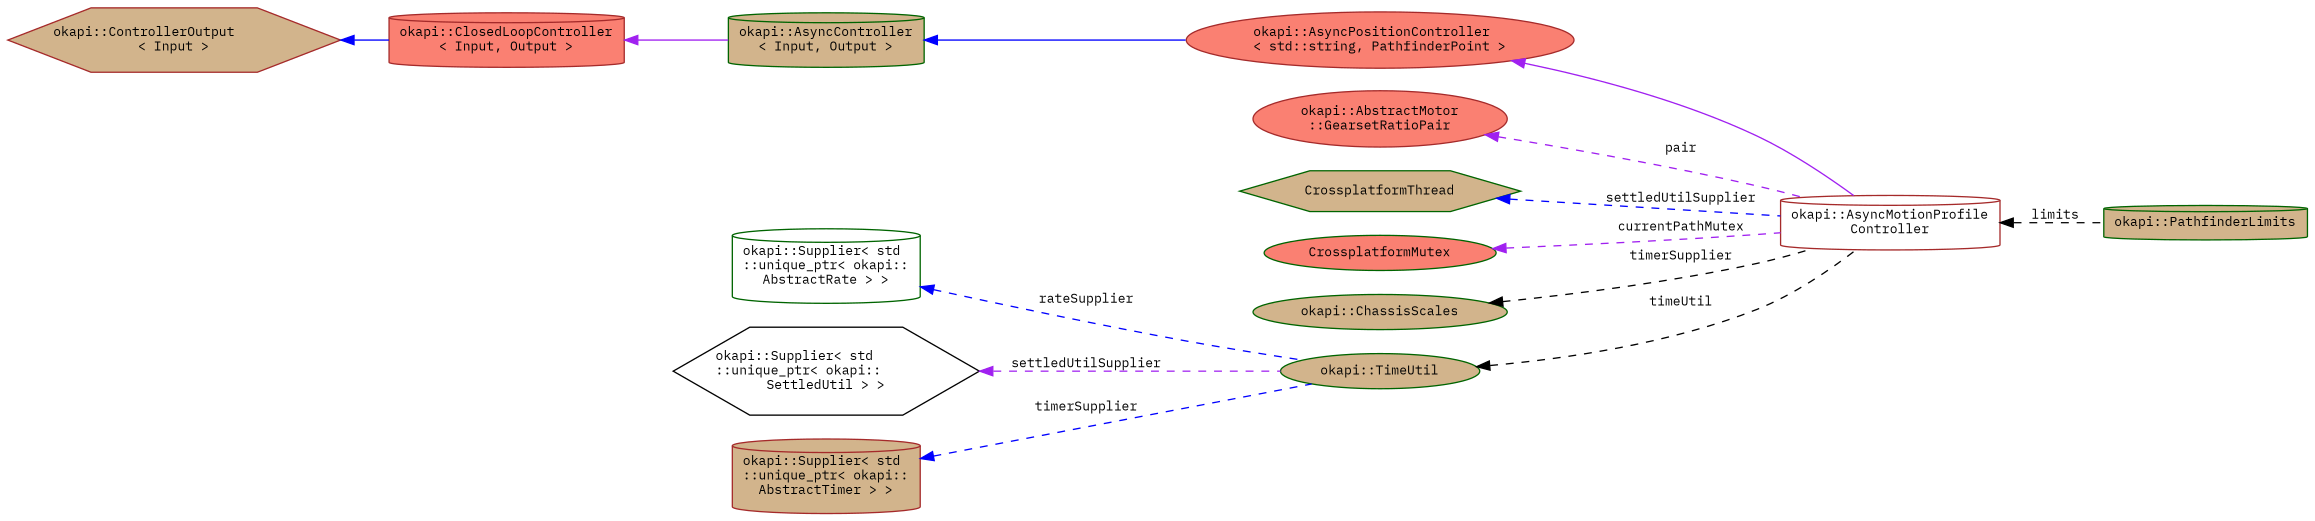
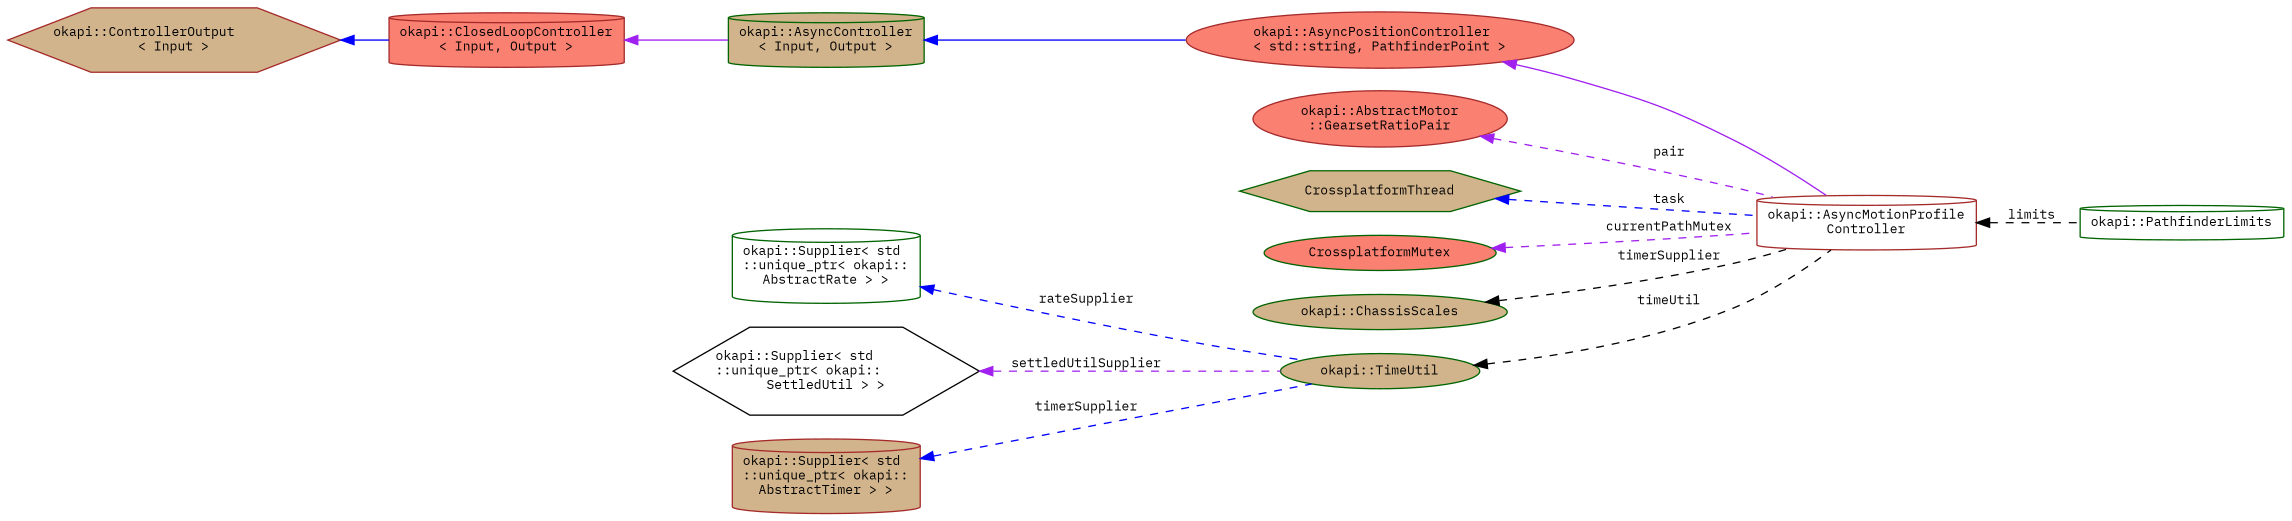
(1677, 198) -> (1666, 200)
(2206, 223) -> (2182, 223)
